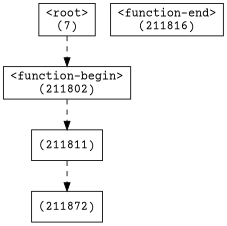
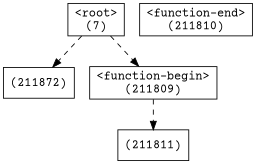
(167, 20) -> (196, 20)
(67, 83) -> (153, 83)
(67, 172) -> (70, 48)
